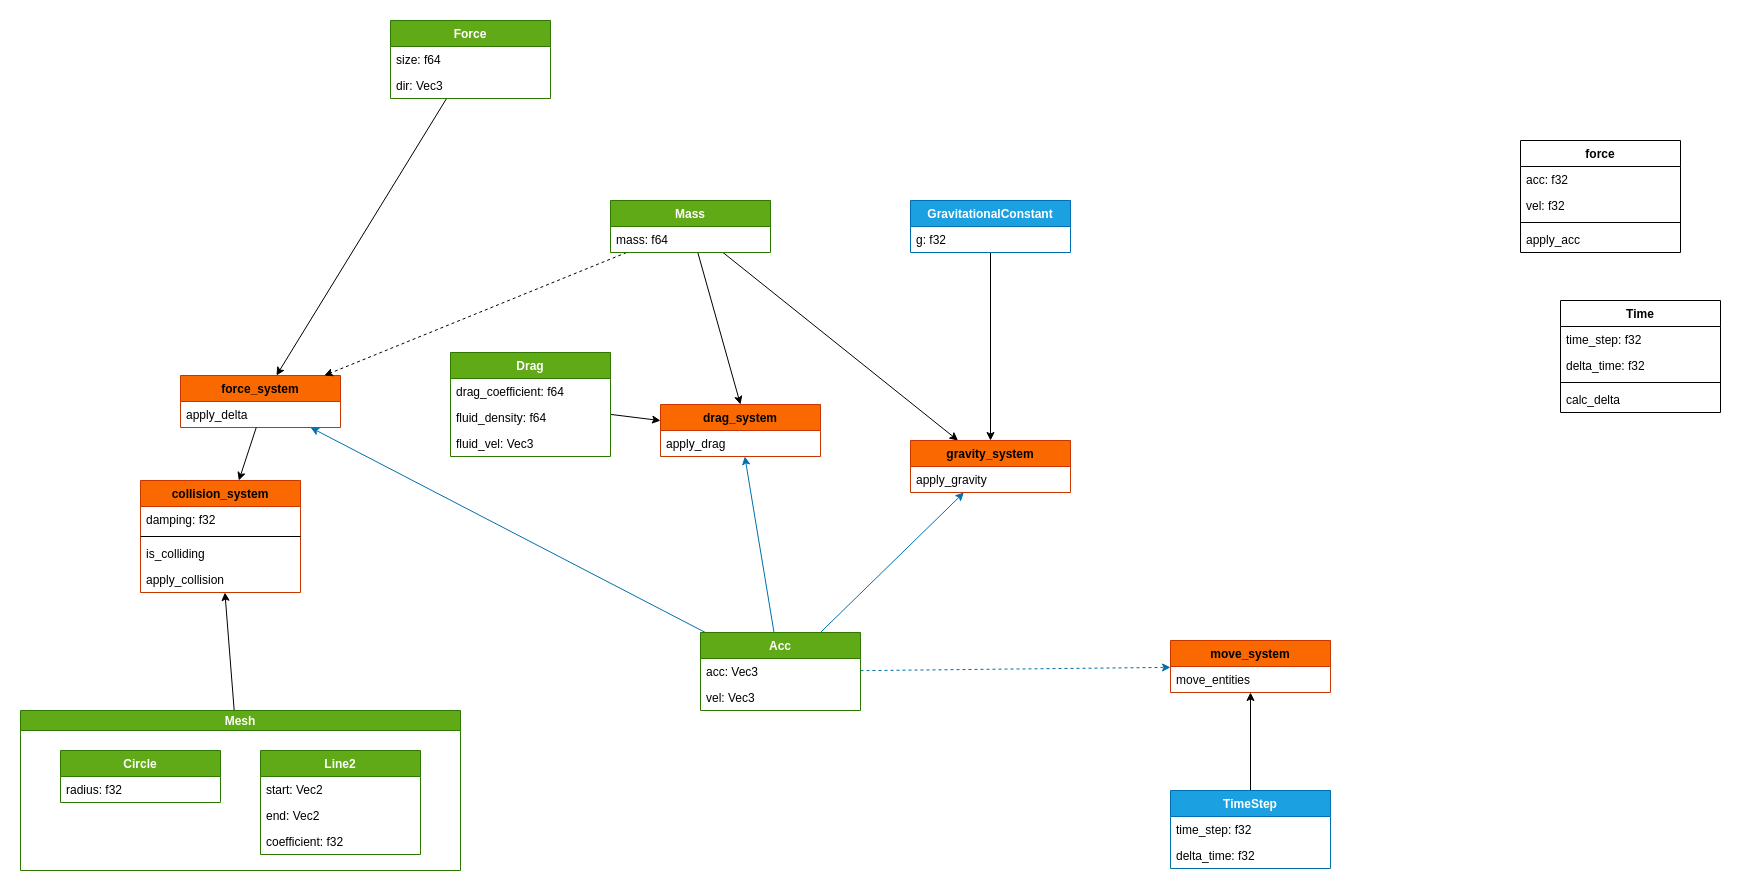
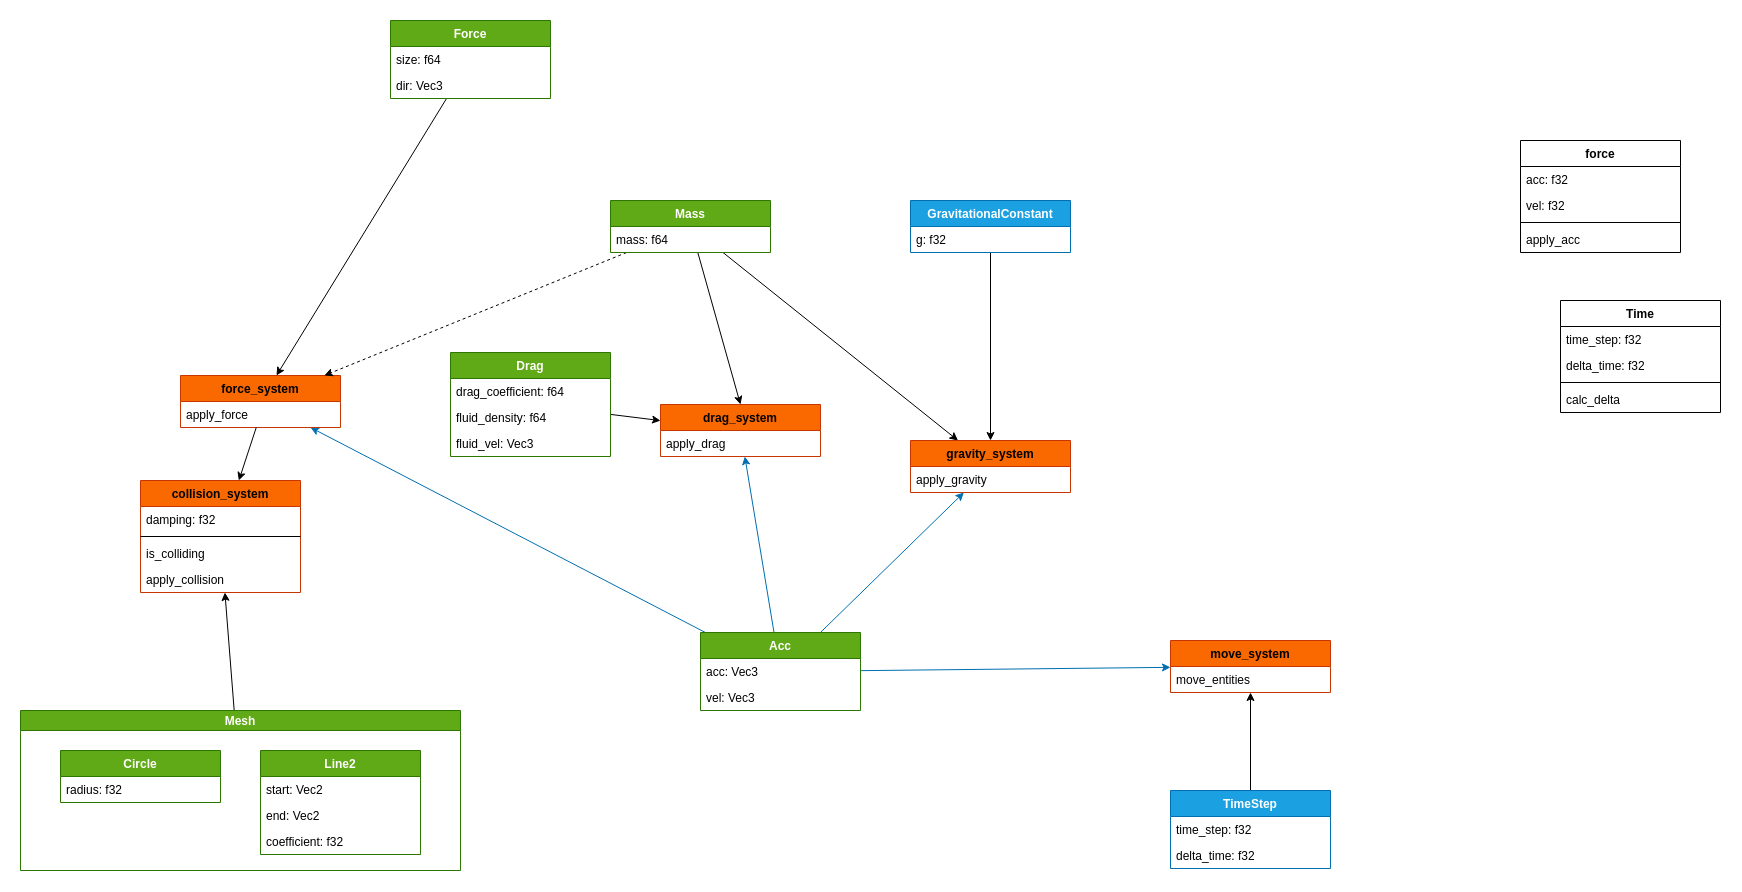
(220, 415) -> (221, 415)
(1011, 669) -> (1011, 669)
